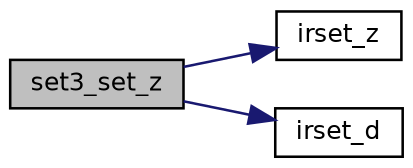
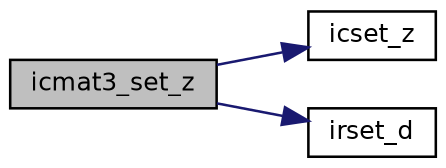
(339, 36) -> (372, 36)
(97, 84) -> (113, 84)
